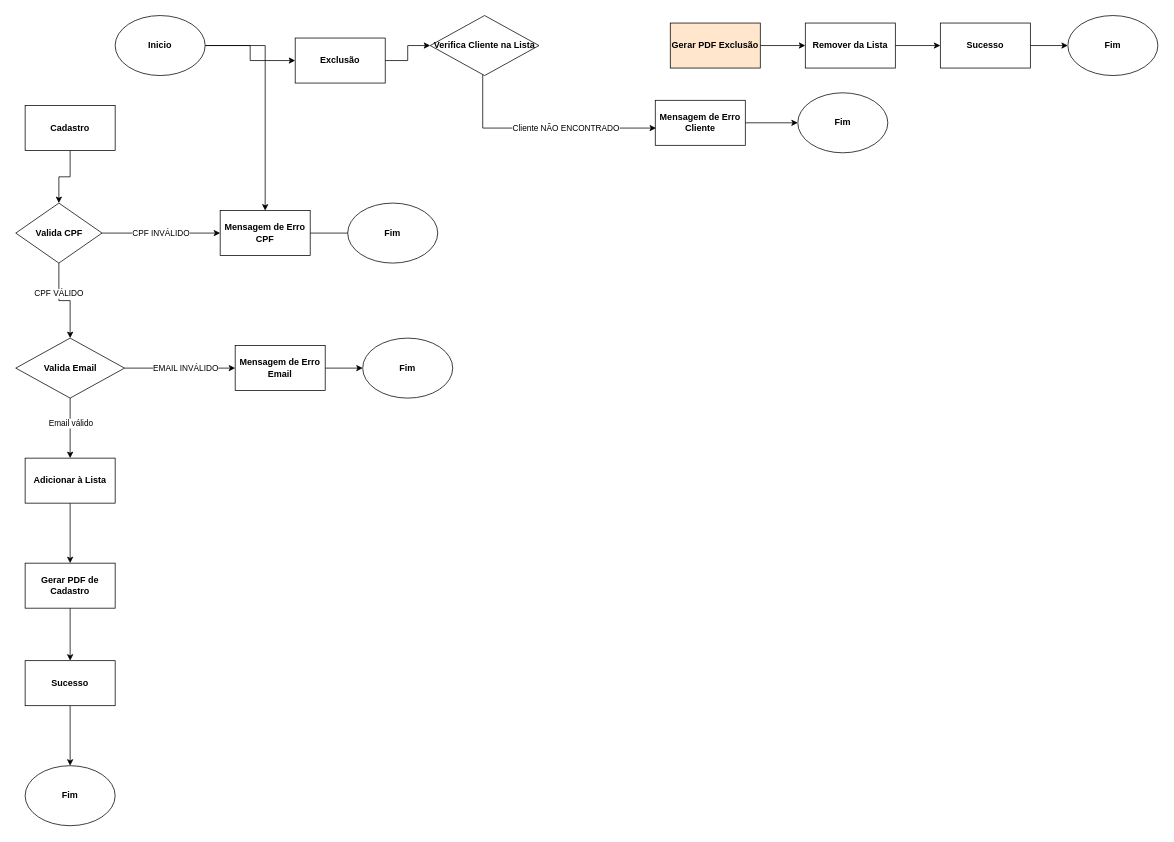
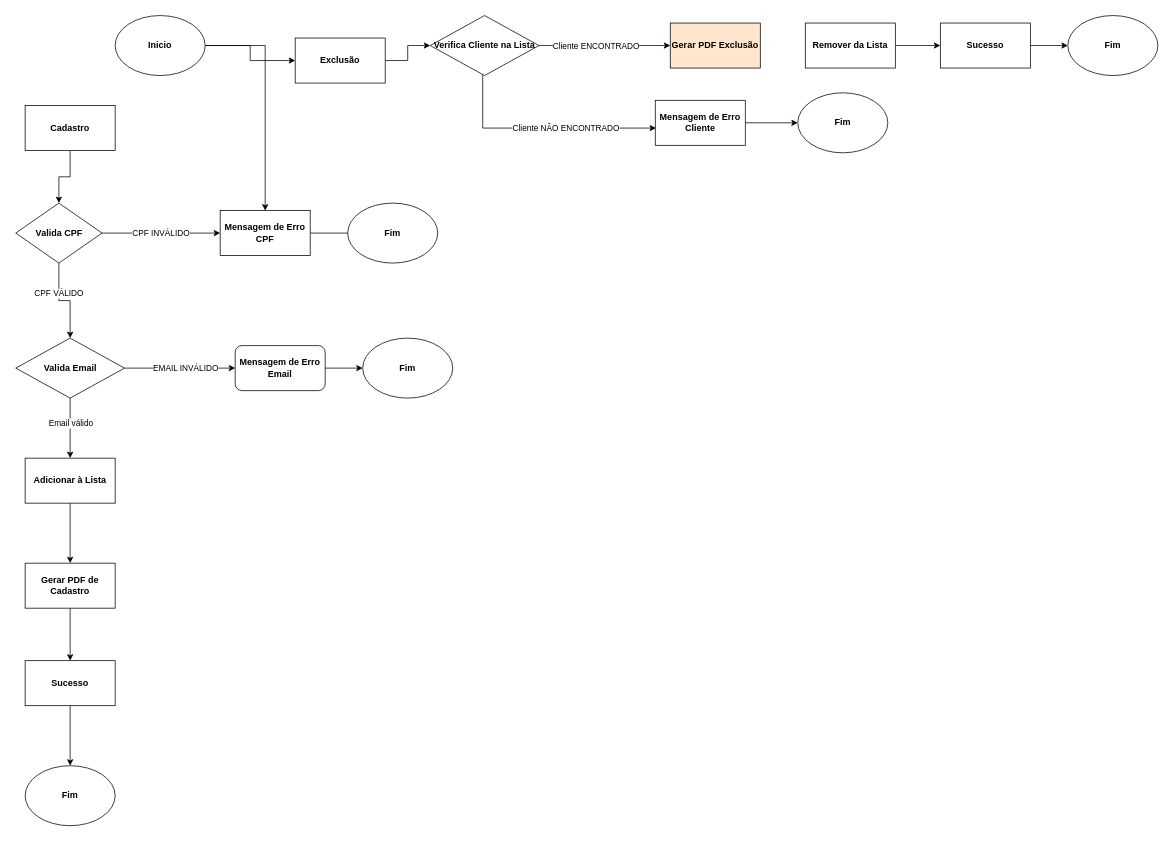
none -> (602, 45)
(780, 45) -> none
(280, 368) -> (280, 368)
